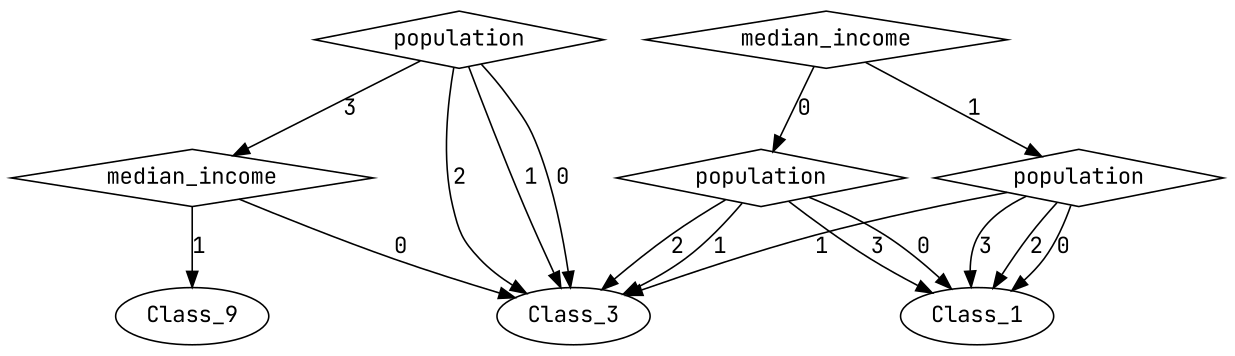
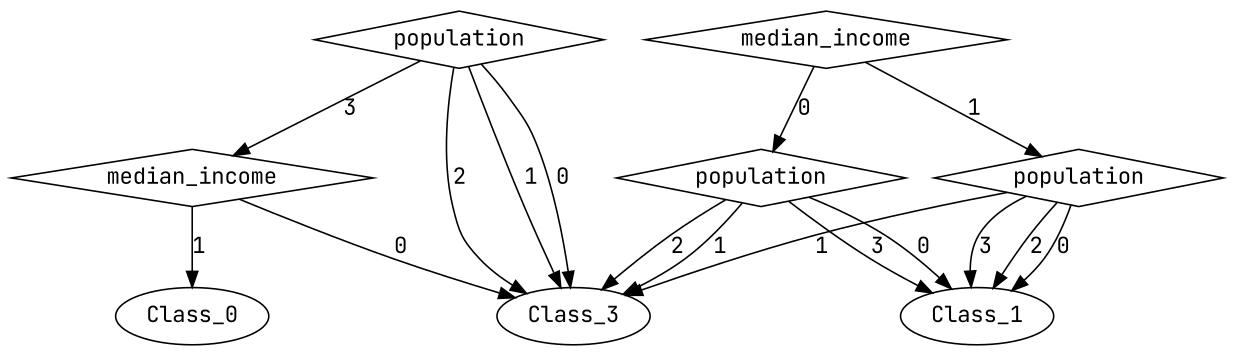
(192, 316) -> (192, 316)
